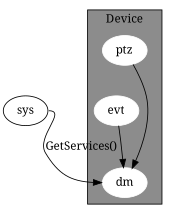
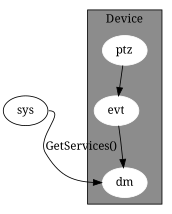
(148, 112) -> (121, 76)
